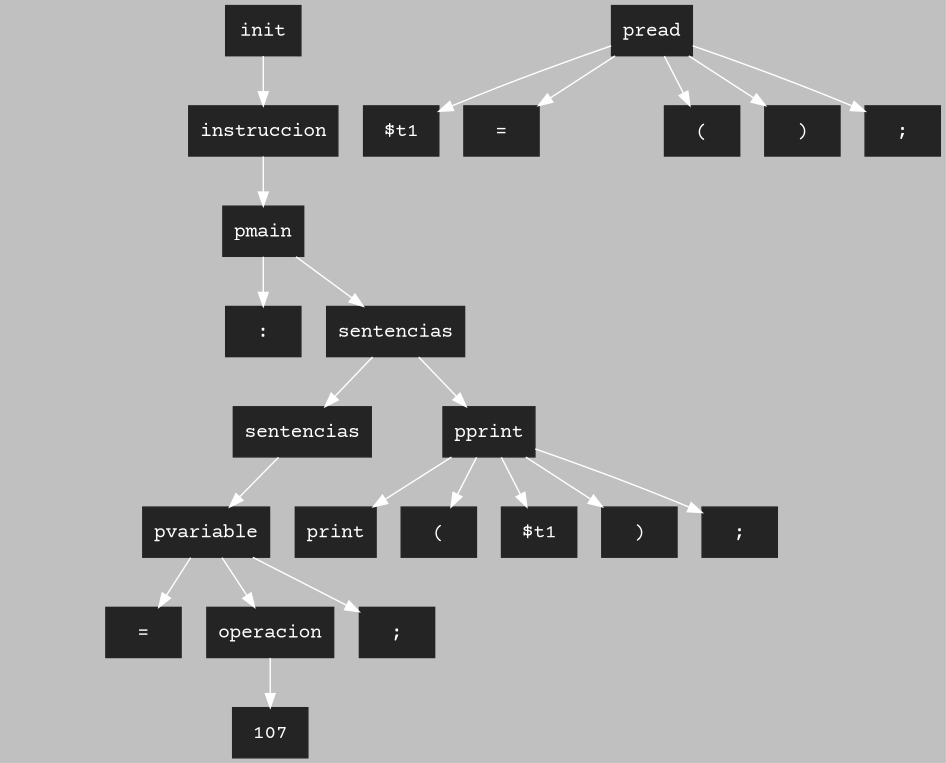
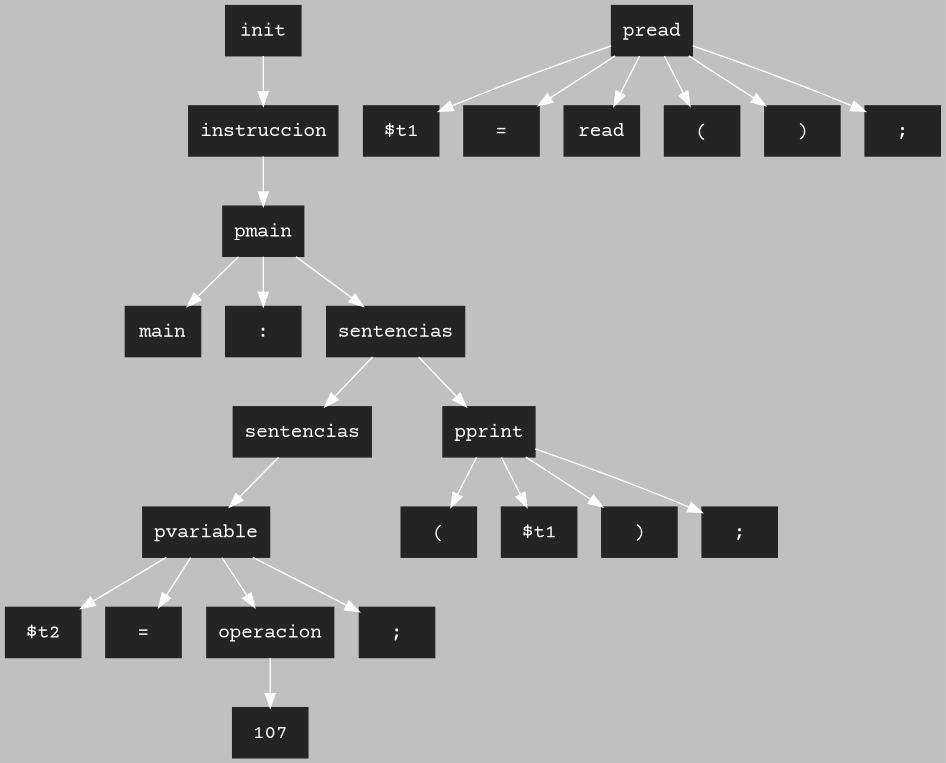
none -> (602, 131)
none -> (163, 332)
(336, 532) -> none
none -> (43, 632)
